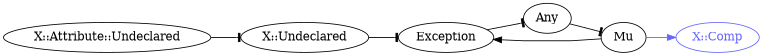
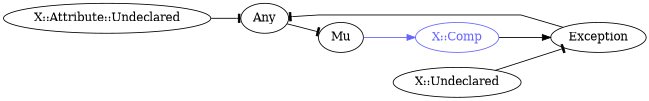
(224, 37) -> (224, 18)
(551, 41) -> (521, 37)
